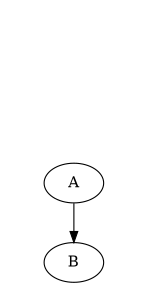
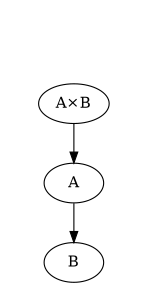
none -> (74, 104)
